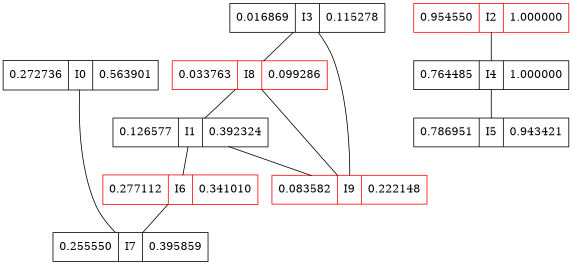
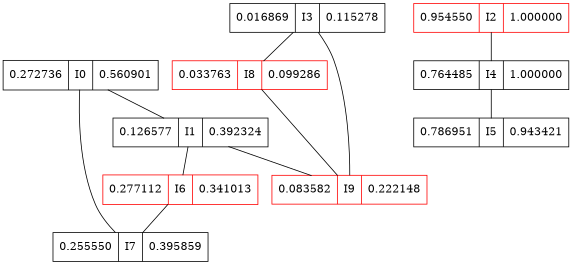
(125, 75) -> (125, 75)
(220, 104) -> (136, 104)
(225, 189) -> (225, 189)
